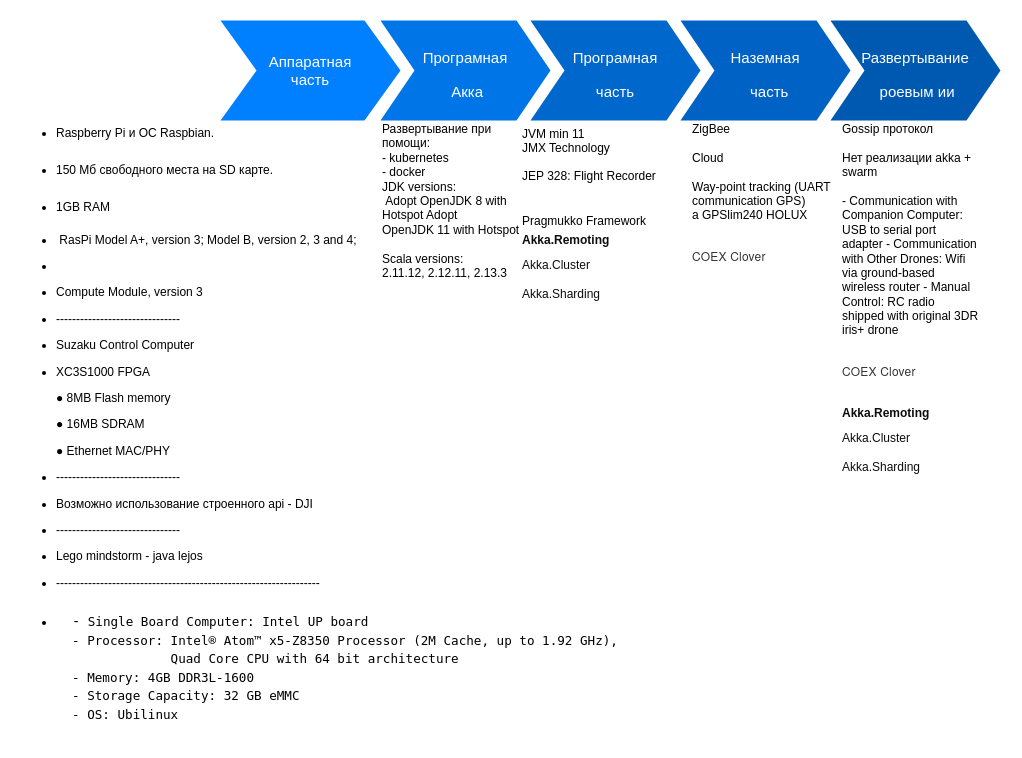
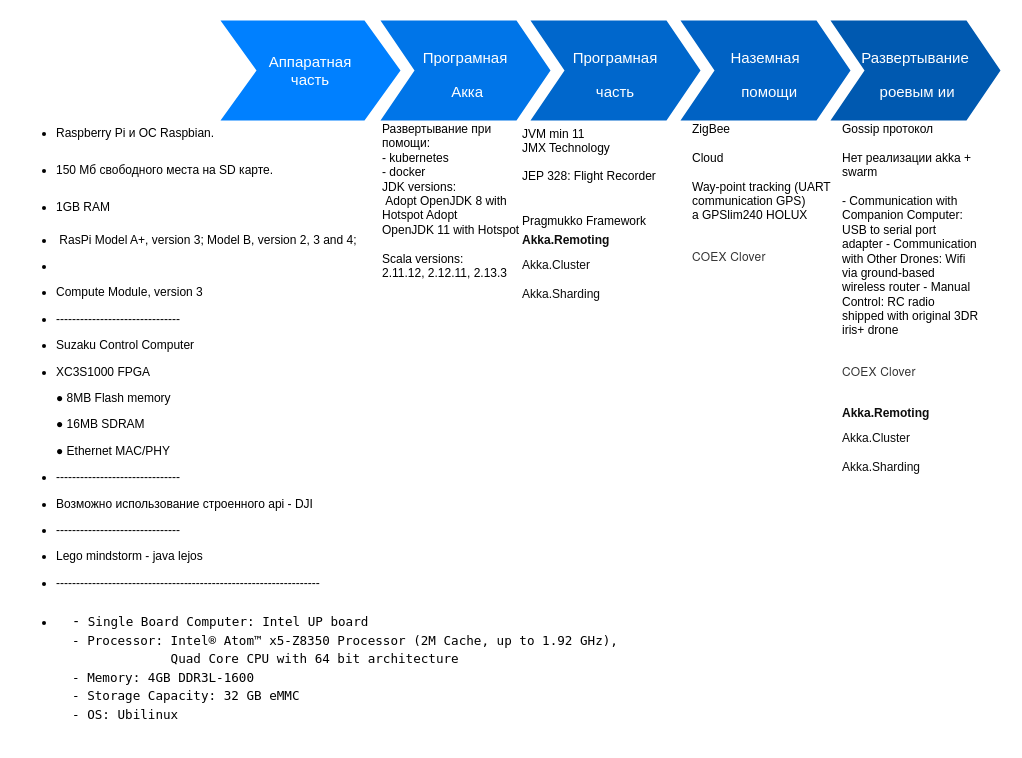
(766, 71) -> (766, 71)
